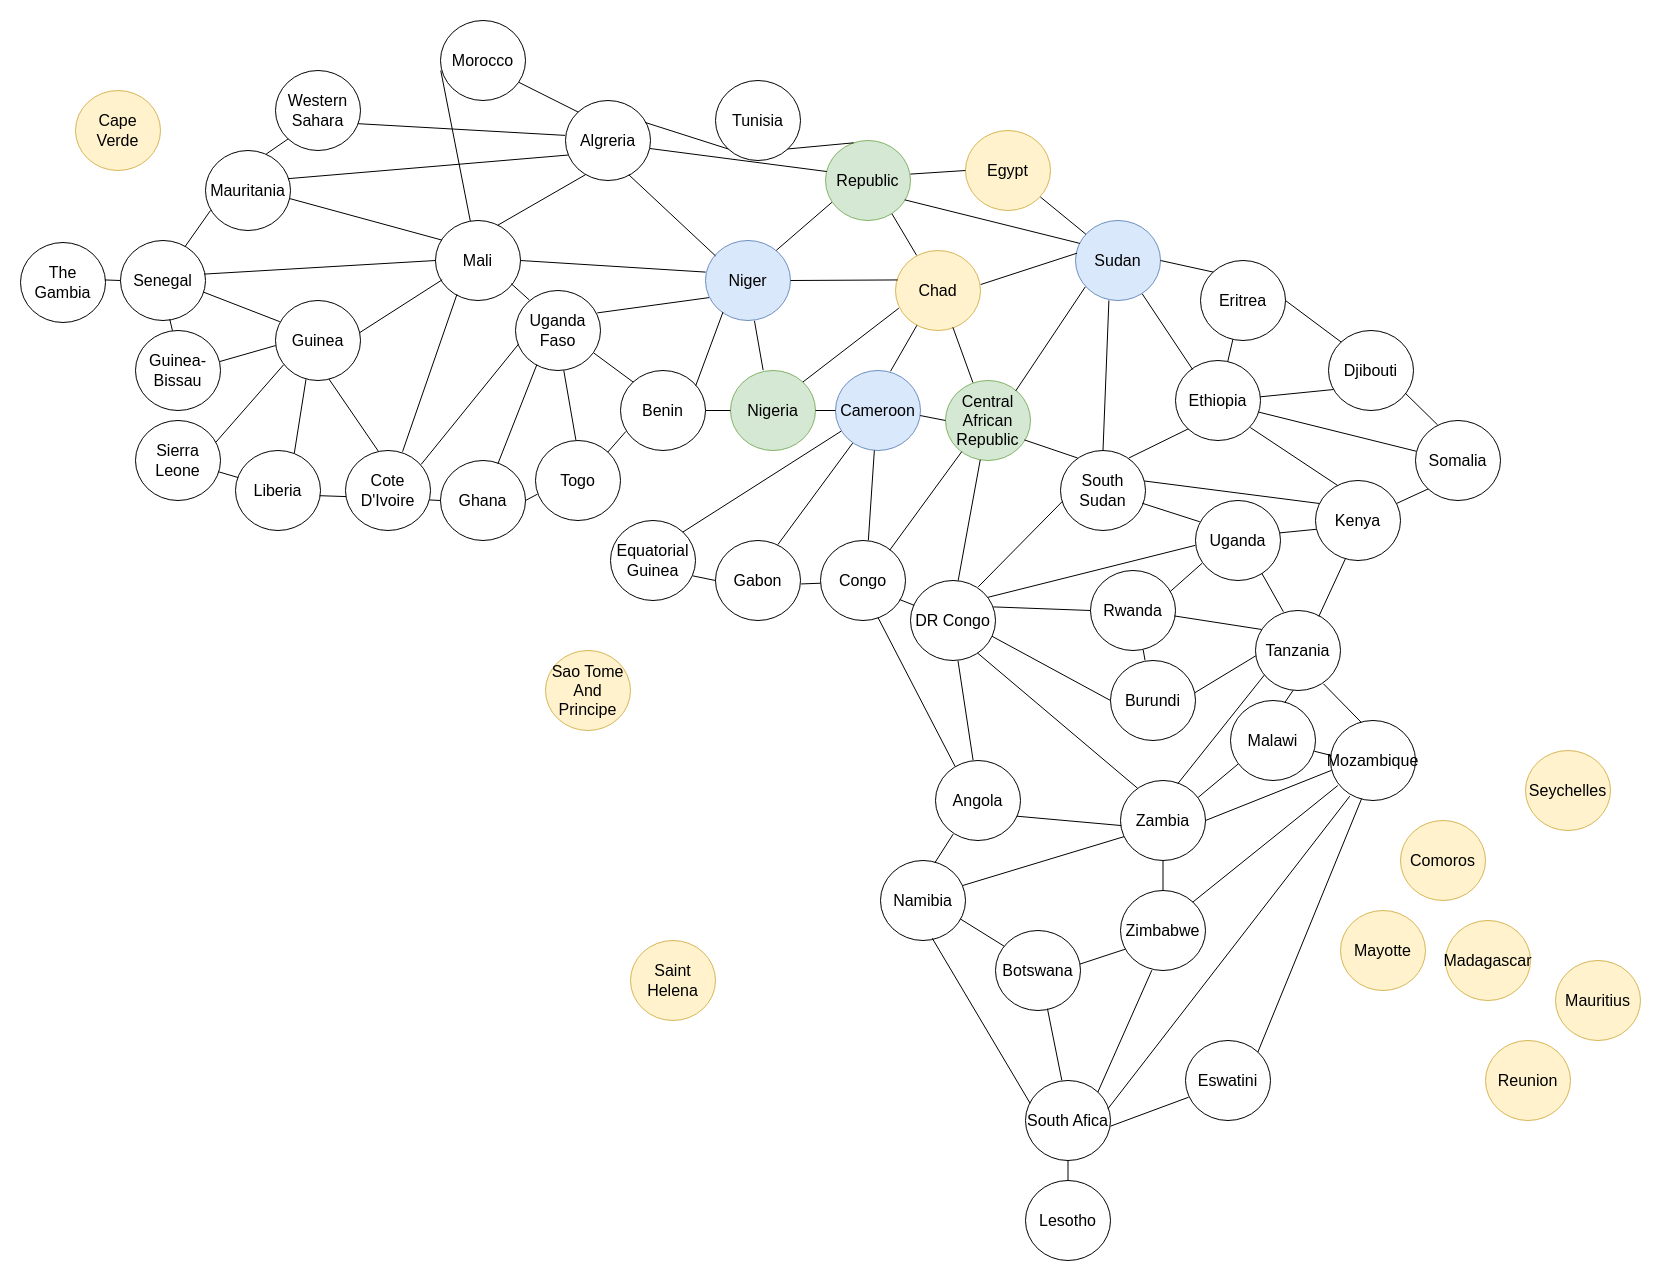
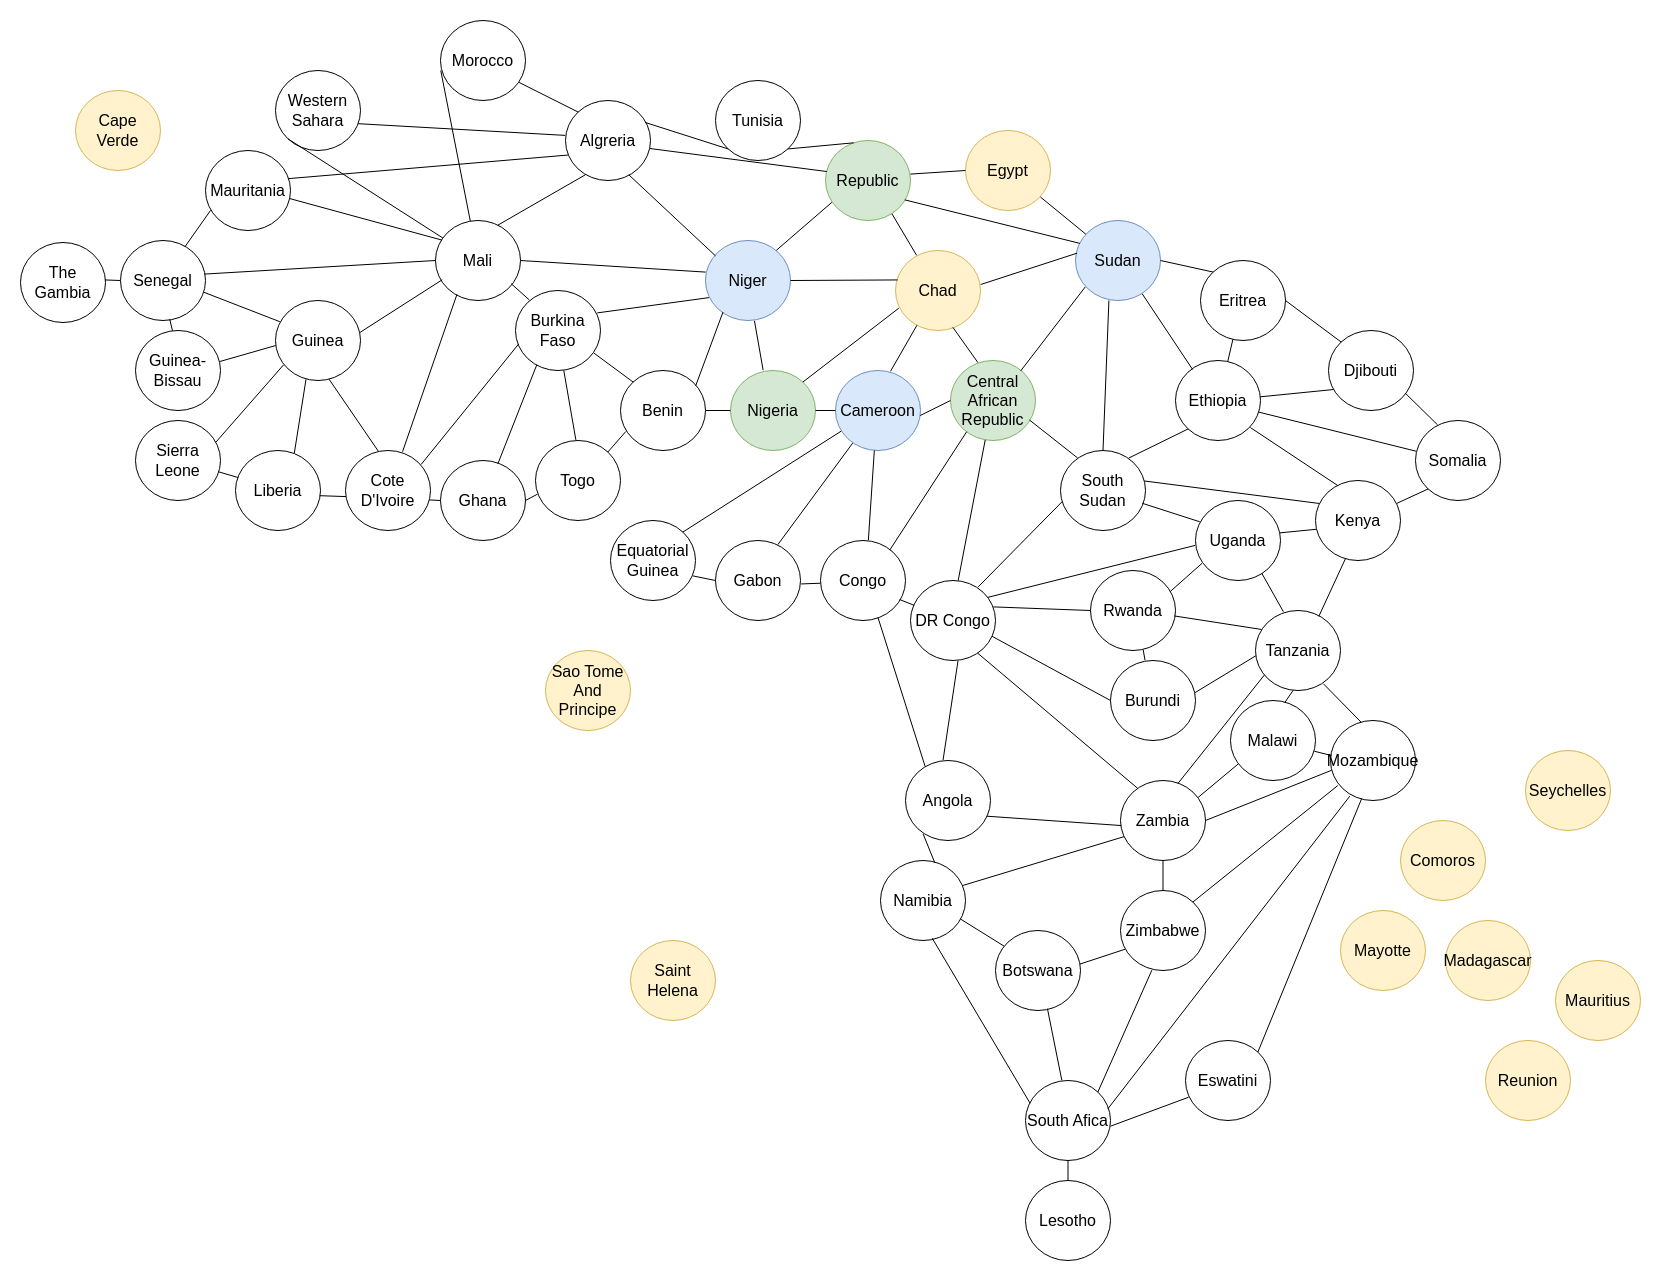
(277, 146) -> (365, 188)
(558, 331) -> (558, 331)
(988, 421) -> (993, 401)
(978, 801) -> (948, 801)
